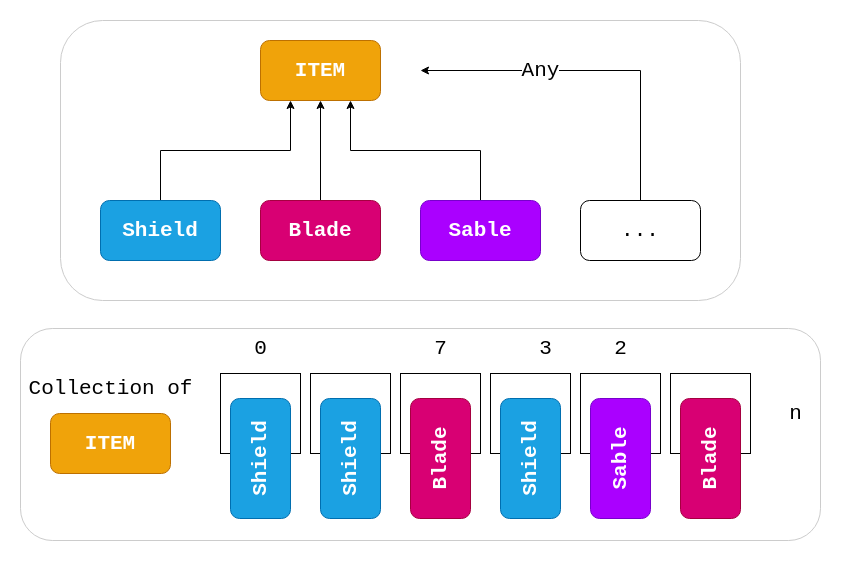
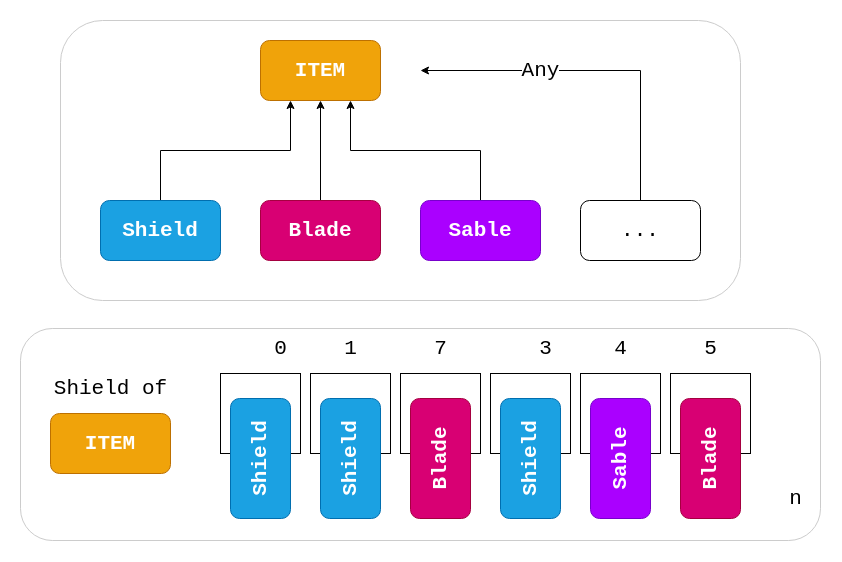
(261, 349) -> (281, 349)
none -> (351, 349)
(621, 349) -> (621, 349)
none -> (711, 349)
(111, 389) -> (111, 389)
(796, 414) -> (796, 499)
